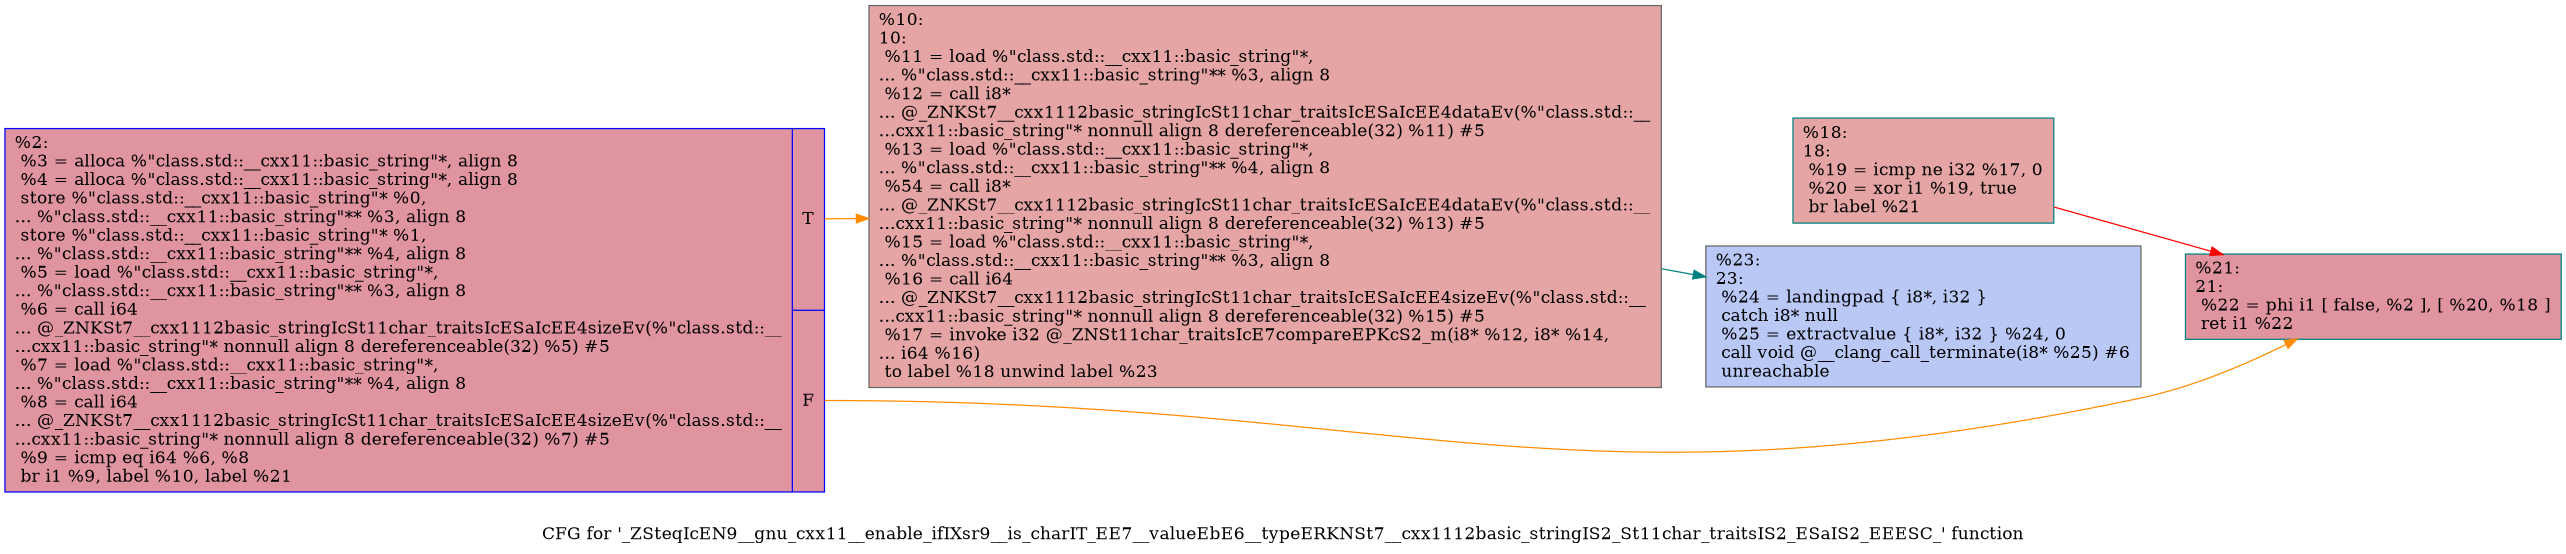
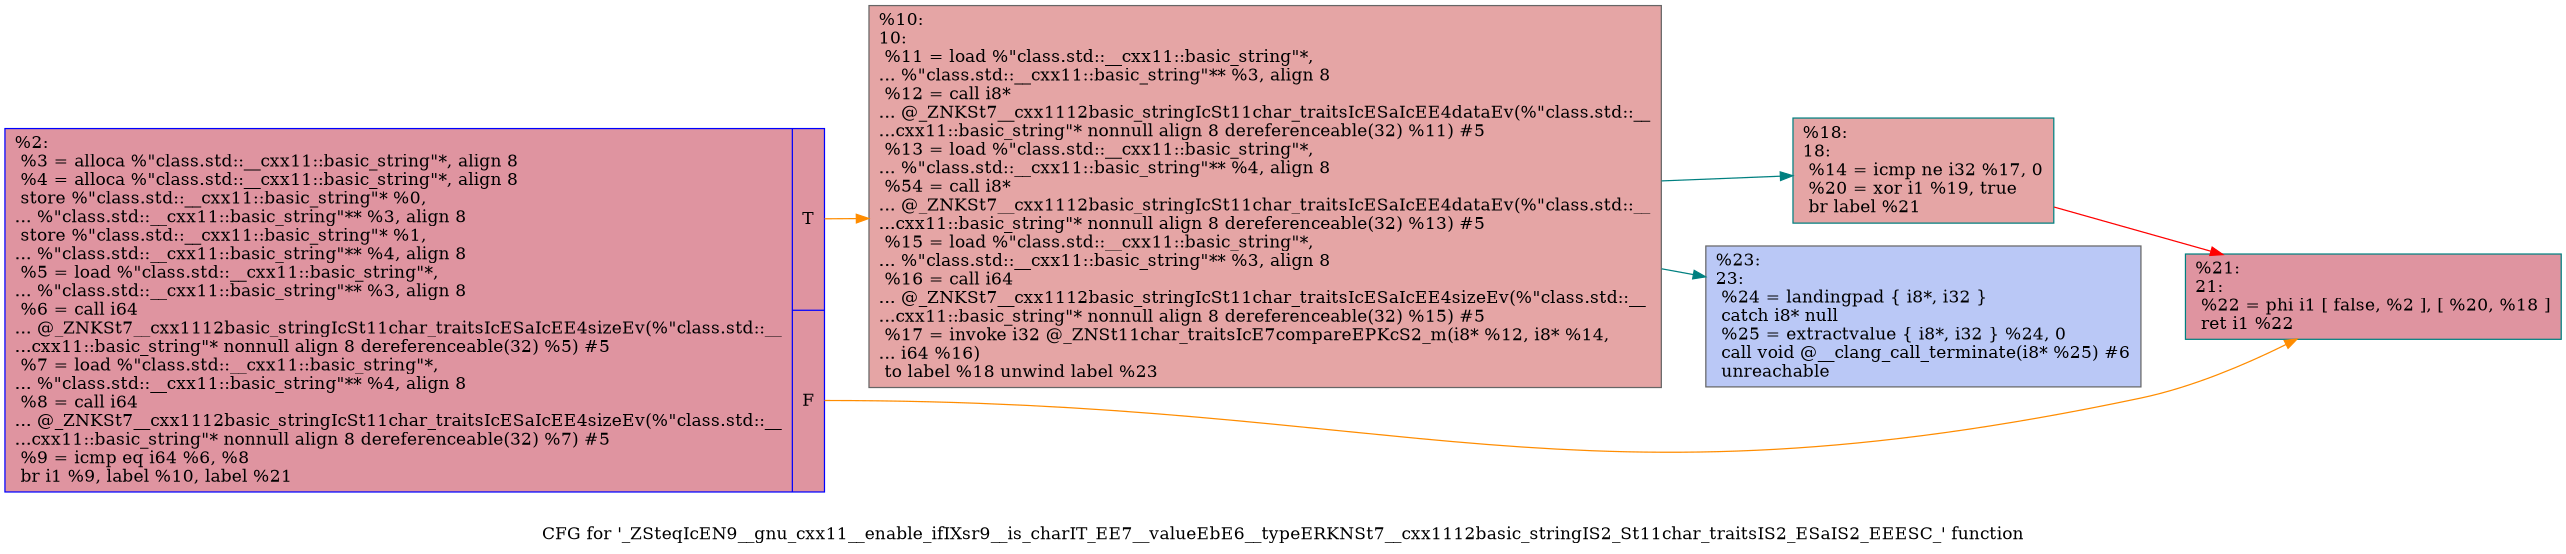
(1923, 170) -> (1923, 170)
none -> (1721, 179)
